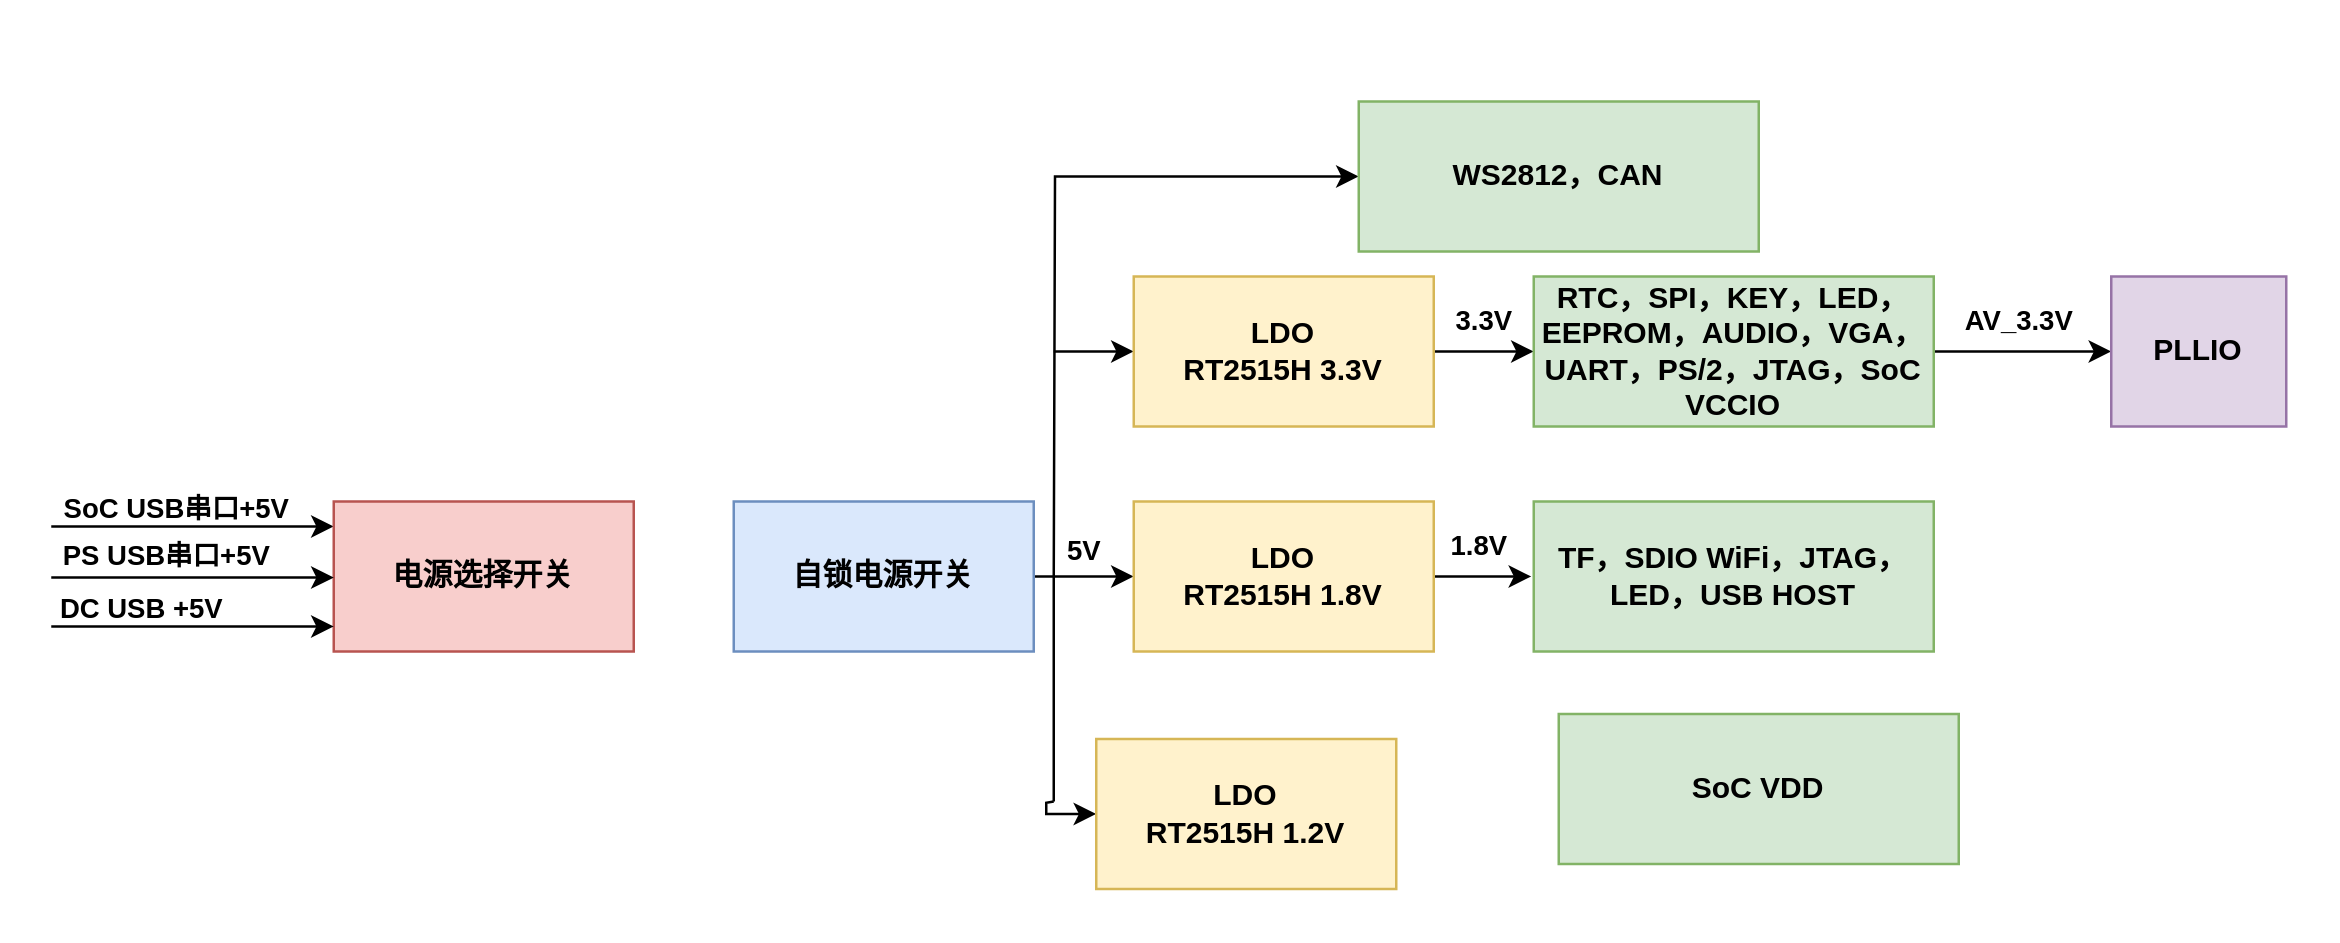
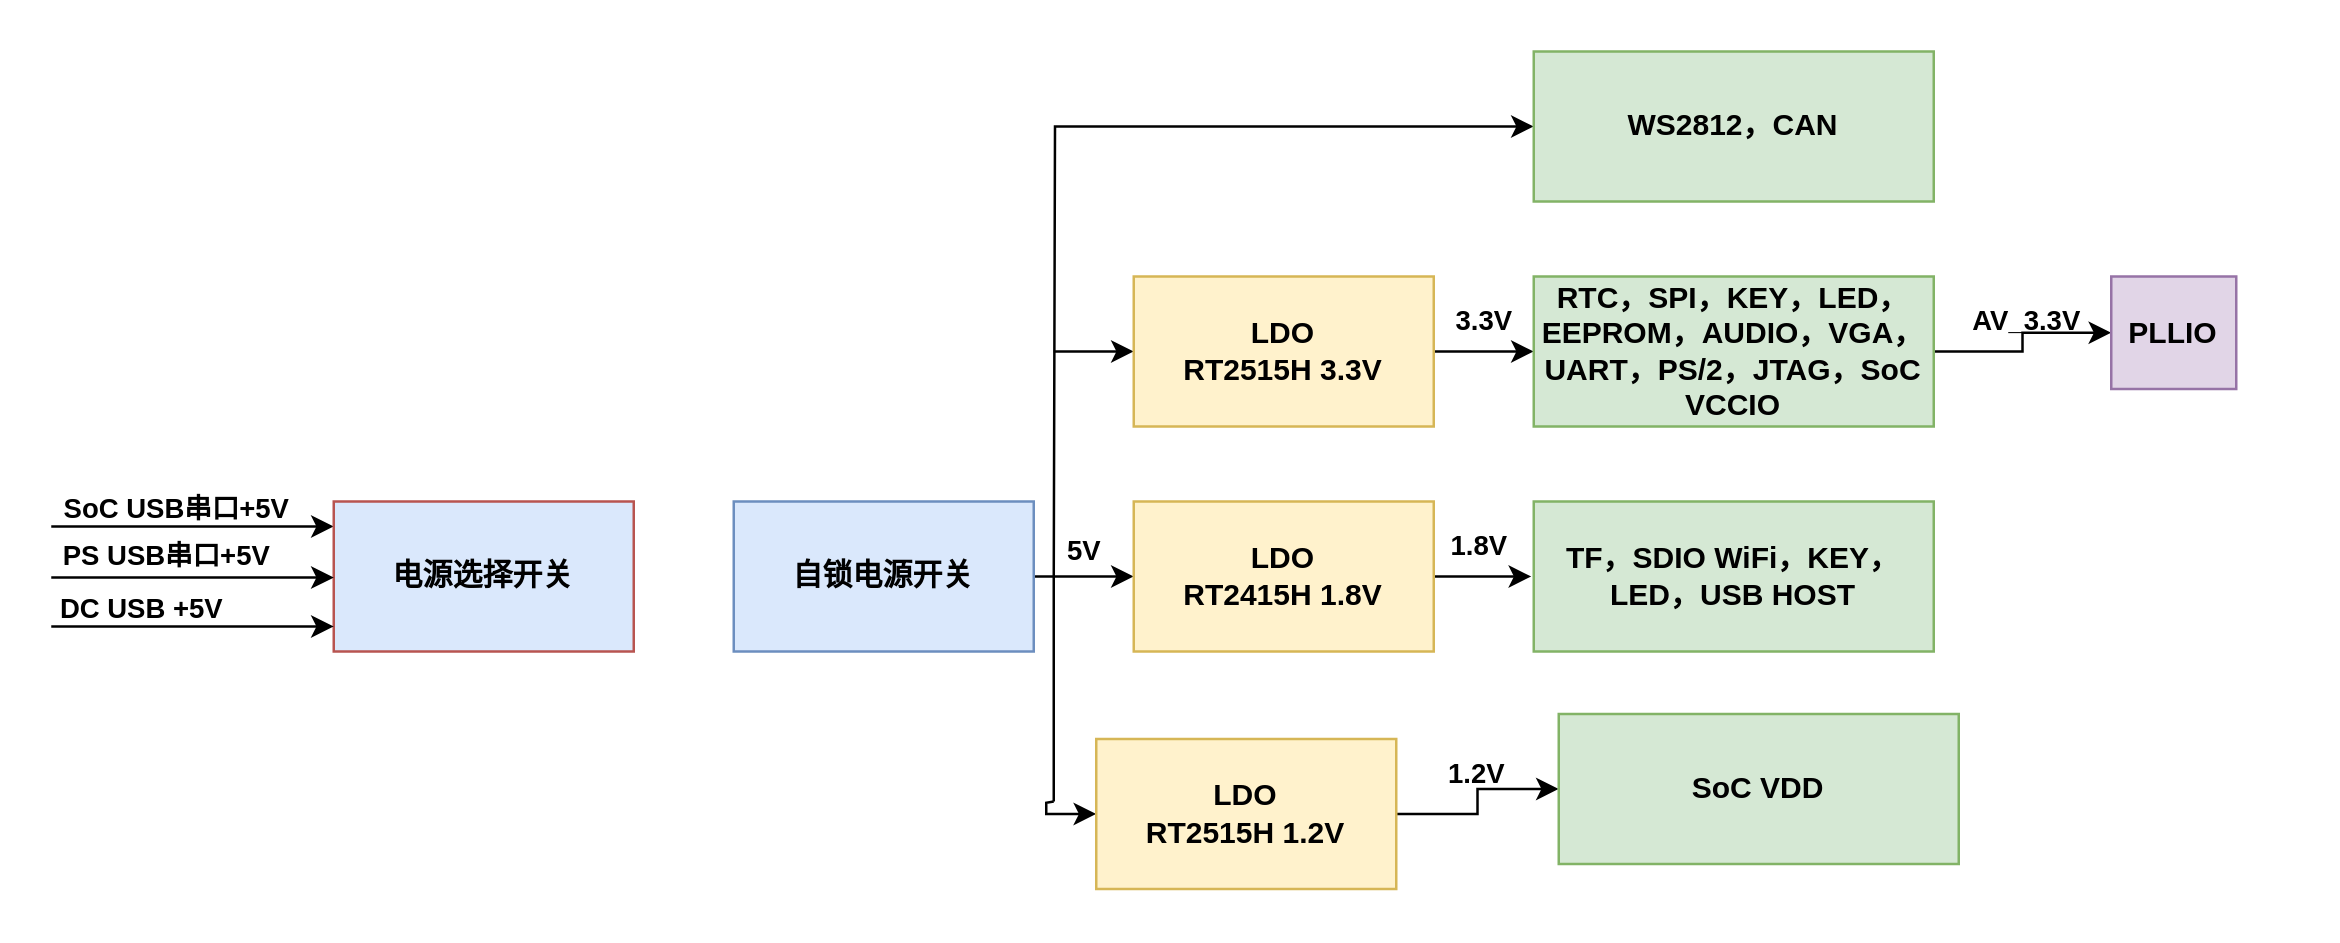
(1559, 176) -> (1734, 126)
(2199, 351) -> (2174, 333)
(484, 576) -> (484, 576)
(1284, 576) -> (1284, 576)
(1734, 576) -> (1734, 576)
none -> (1478, 810)
